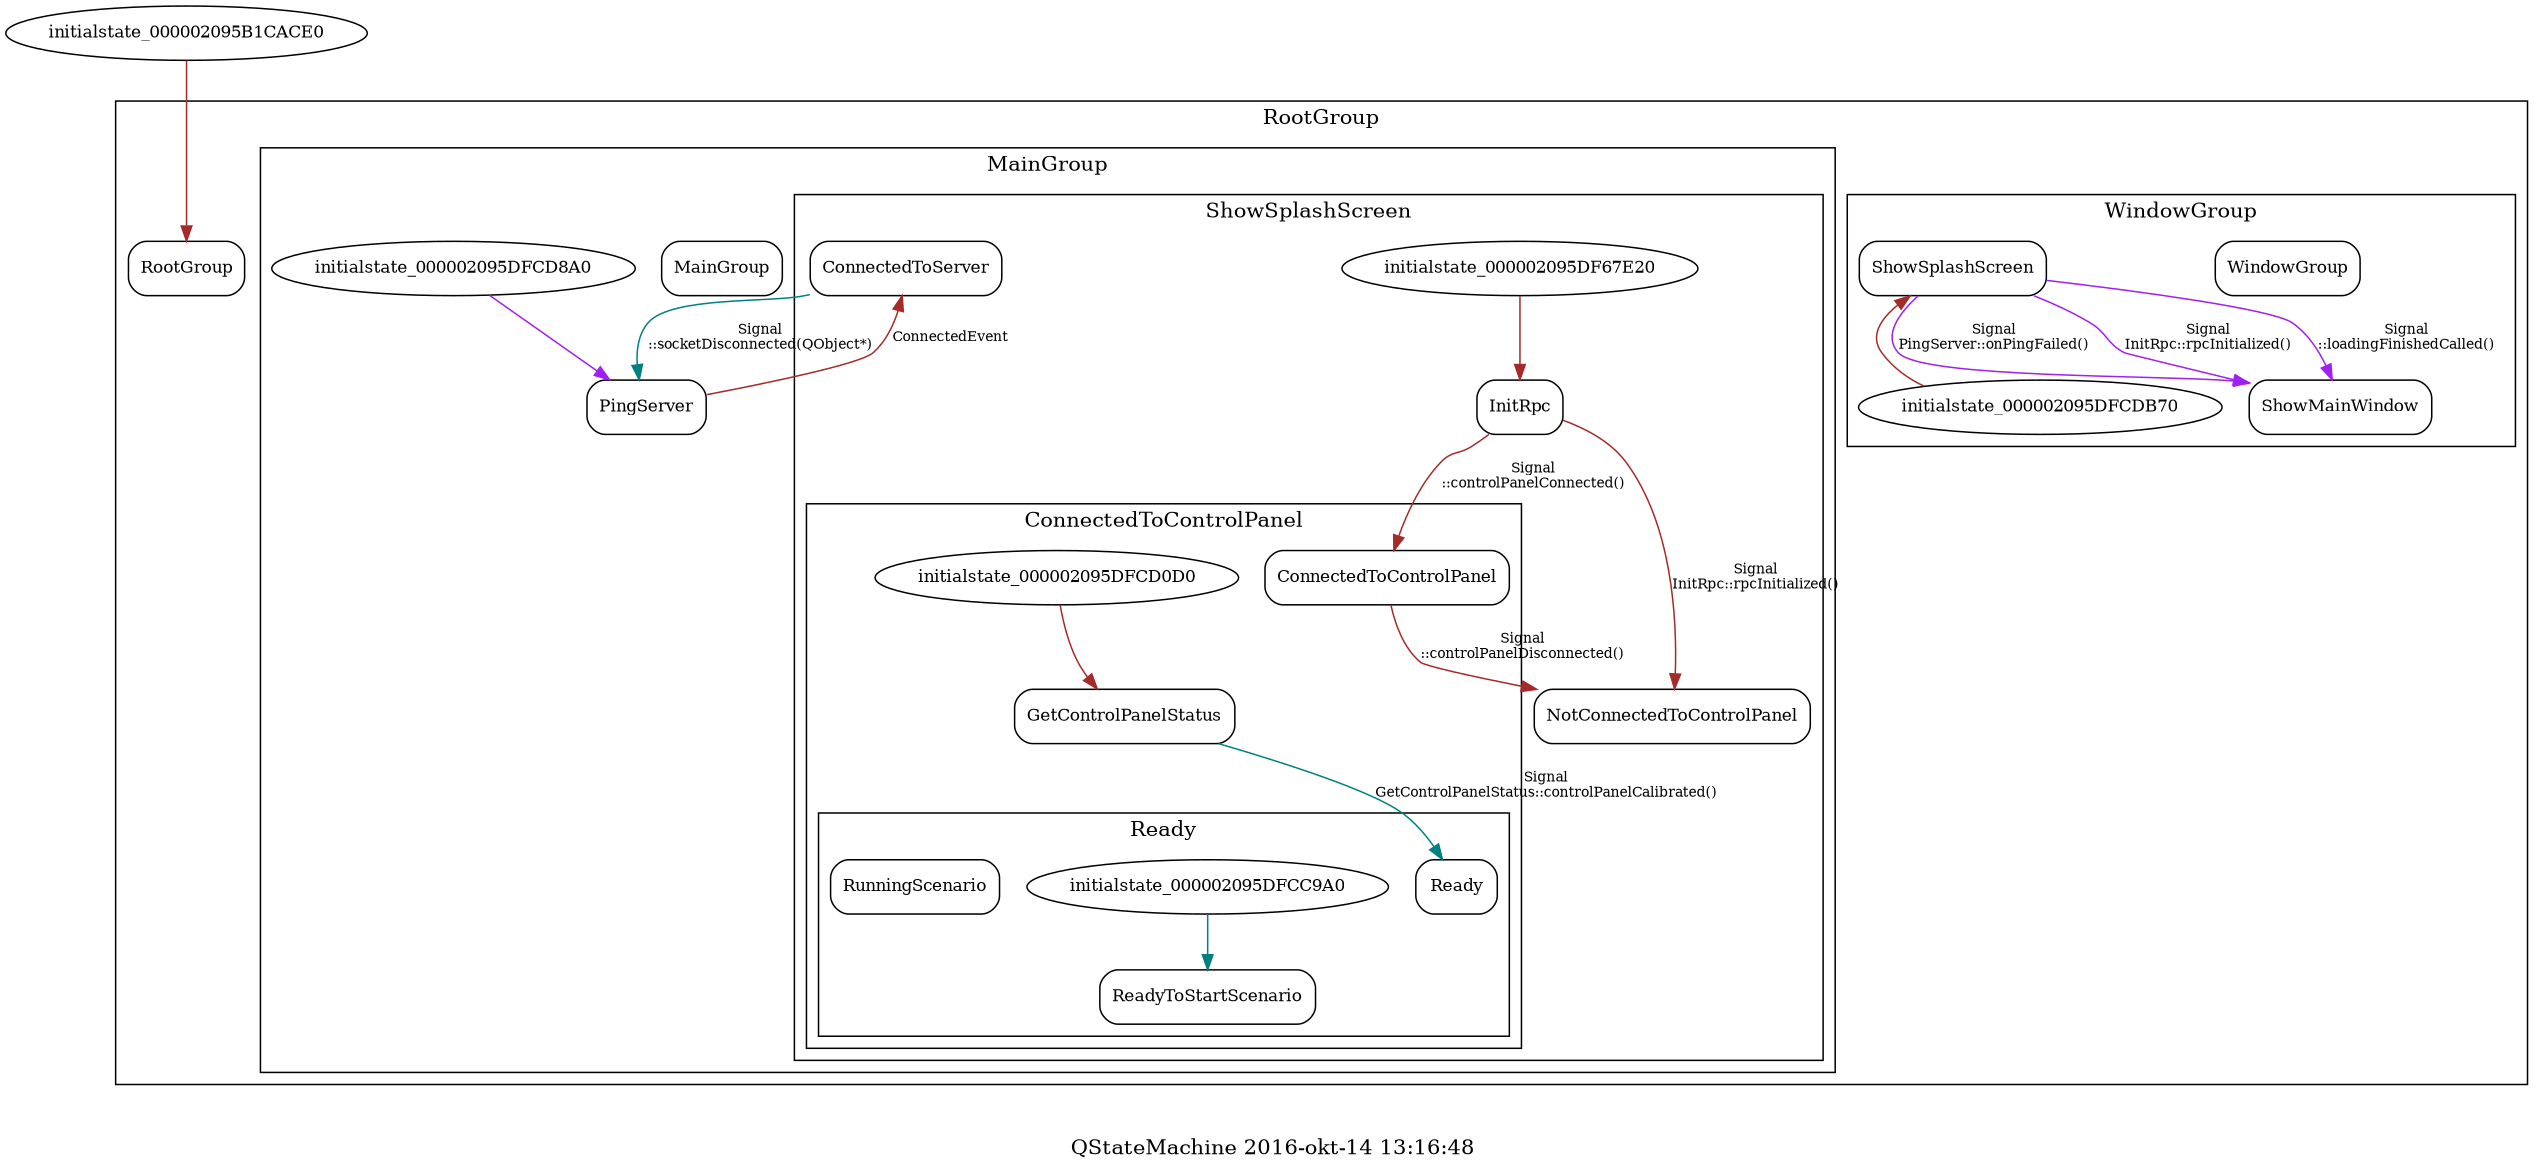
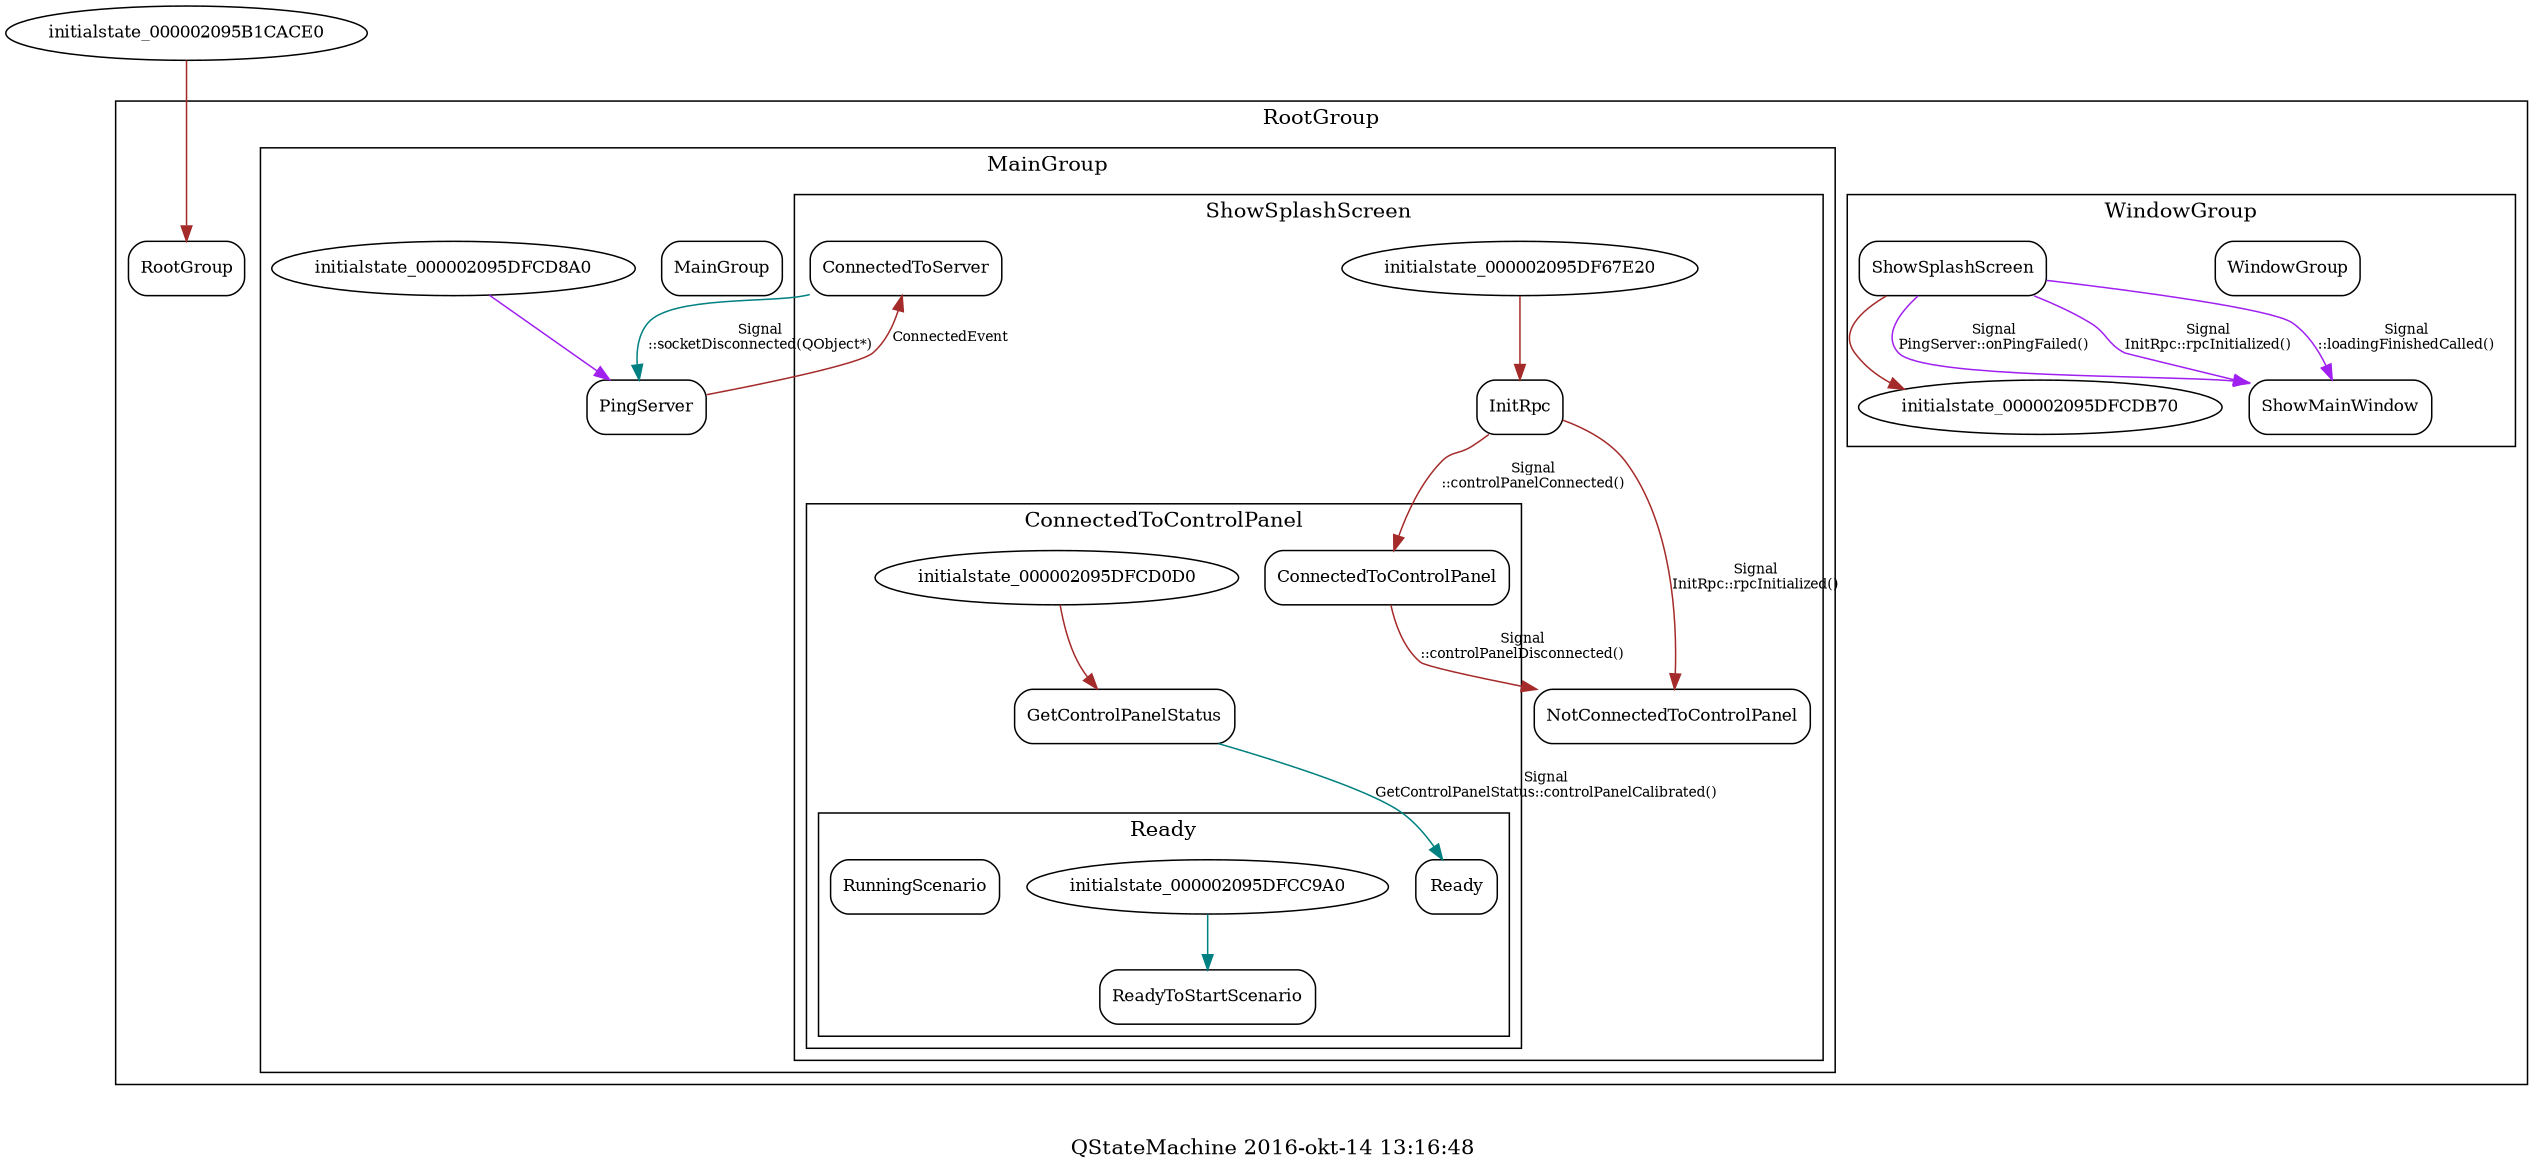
(1881, 352) -> (1858, 356)
